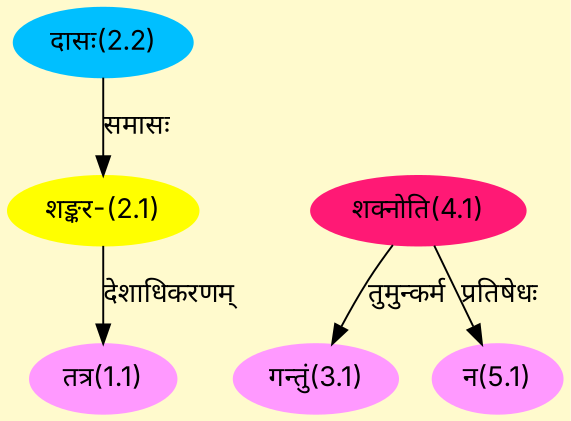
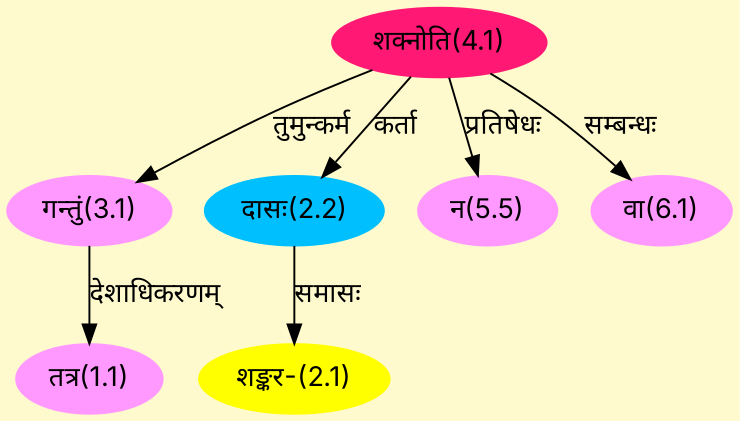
none -> (373, 119)
none -> (662, 211)
(103, 285) -> (89, 285)
(498, 379) -> (488, 211)
